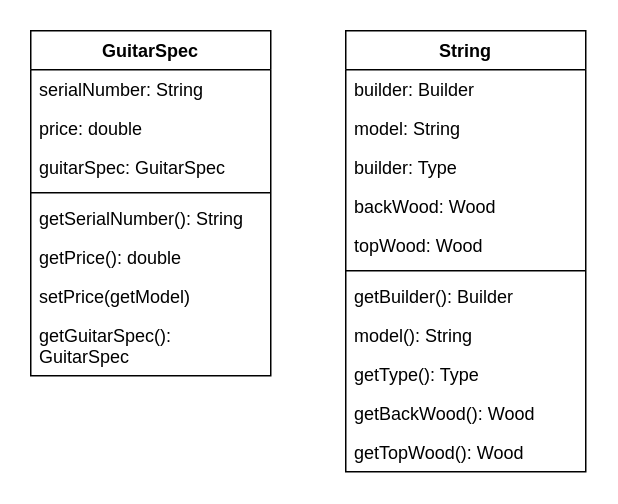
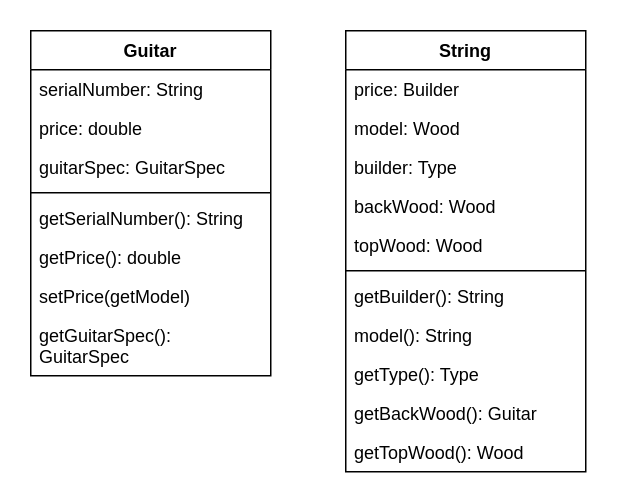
(151, 52) -> (151, 52)
(421, 91) -> (414, 91)
(411, 130) -> (403, 130)
(447, 298) -> (444, 298)
(446, 415) -> (454, 415)
